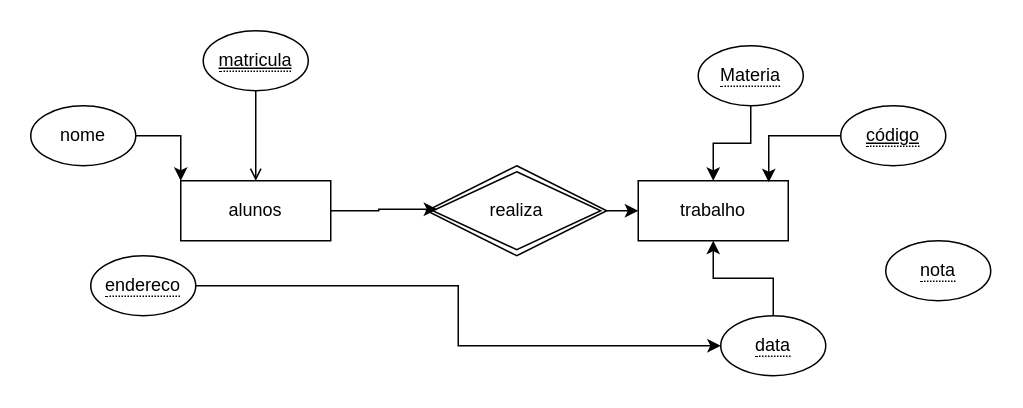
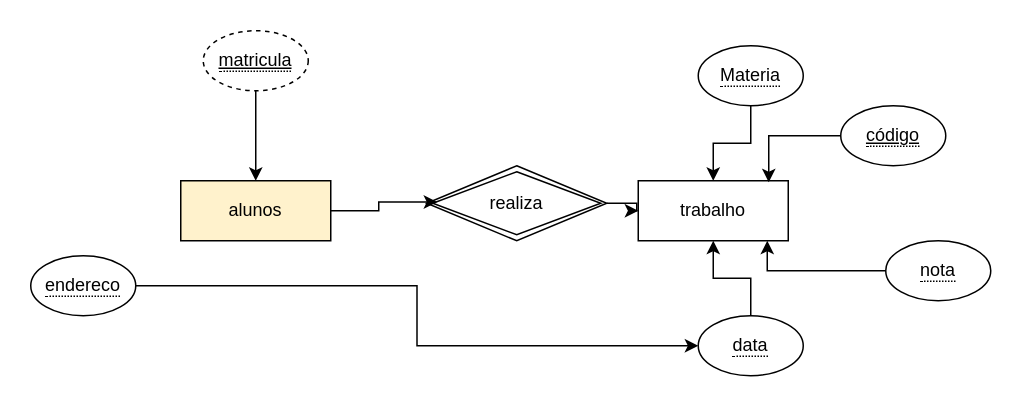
(256, 61) -> (256, 61)
(83, 136) -> none
(176, 136) -> none
(256, 171) -> (256, 169)
(256, 211) -> (256, 211)
(517, 211) -> (517, 203)
none -> (816, 271)
(143, 286) -> (83, 286)
(773, 346) -> (751, 346)
